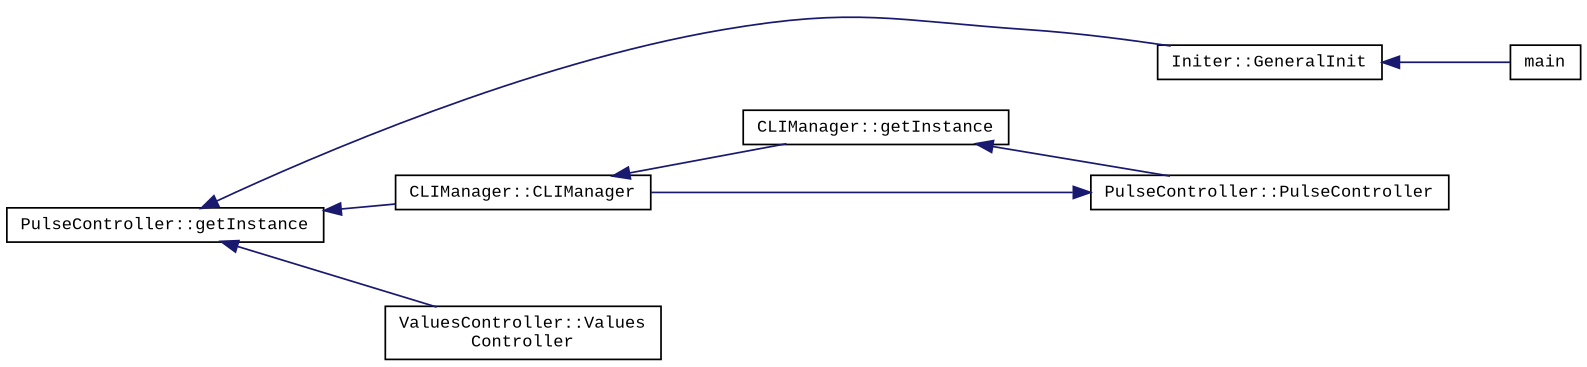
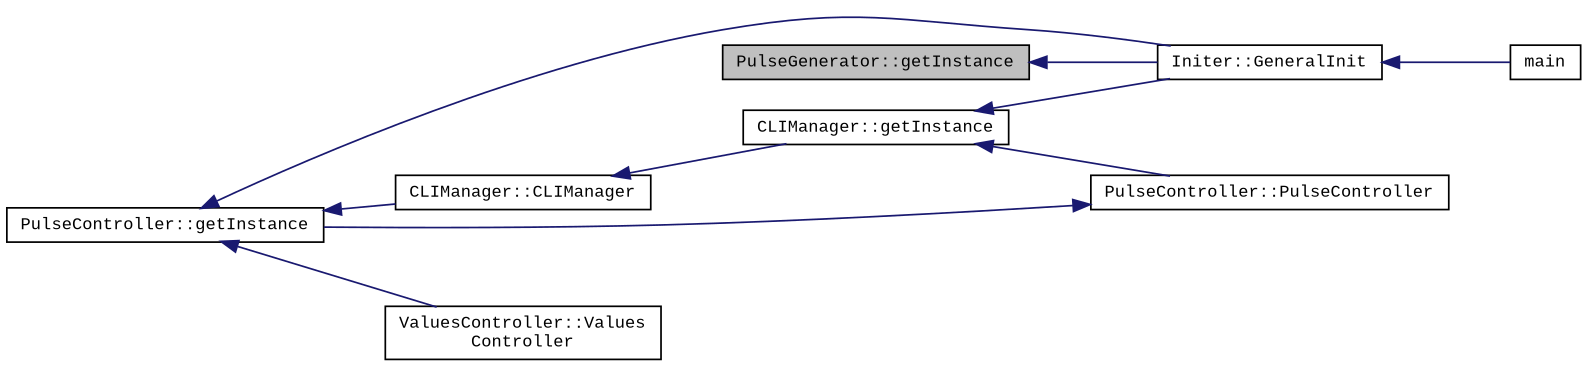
none -> (876, 62)
none -> (1081, 93)
(862, 192) -> (699, 224)
